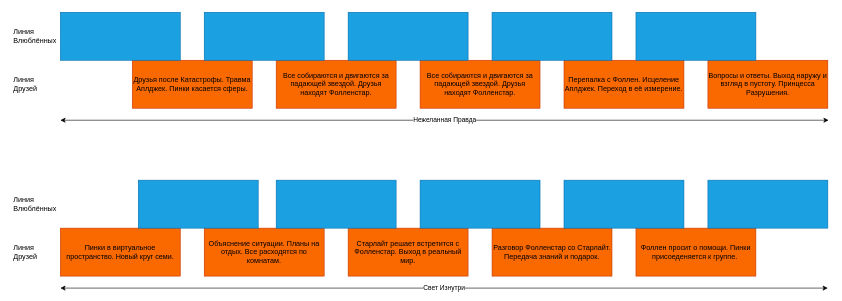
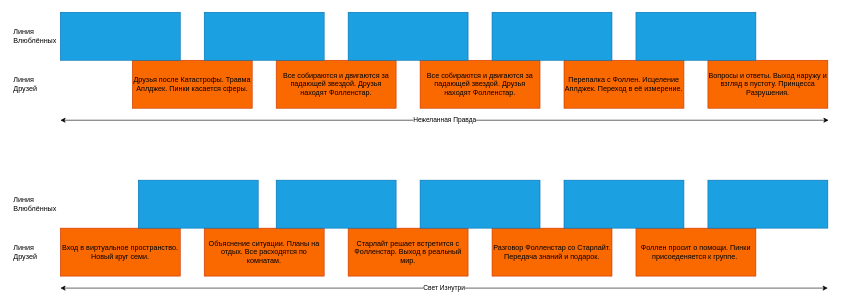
(120, 252) -> (120, 252)
